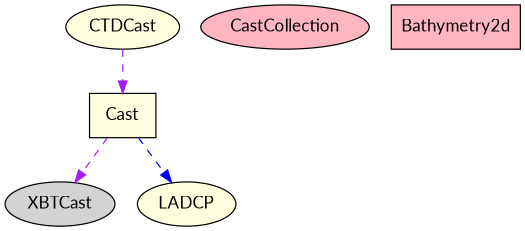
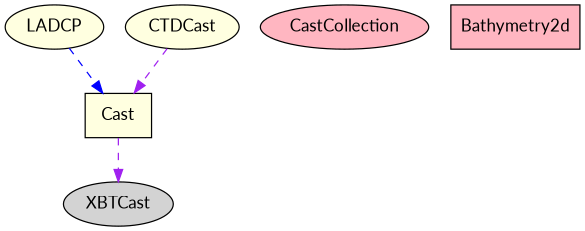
(151, 155) -> (82, 66)
